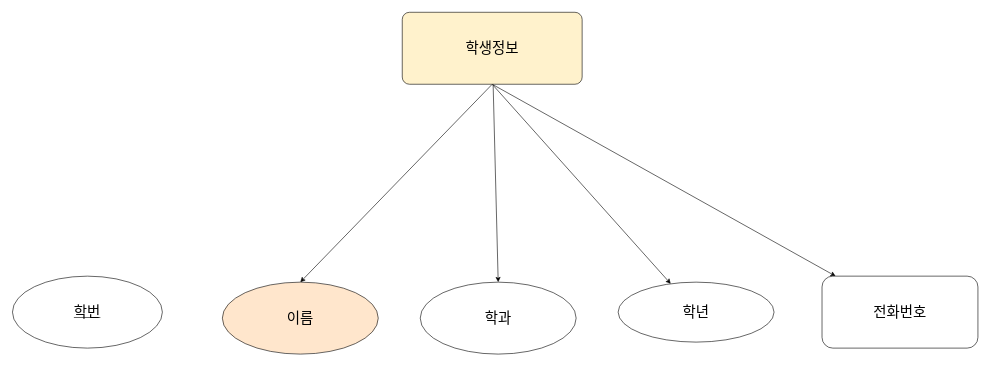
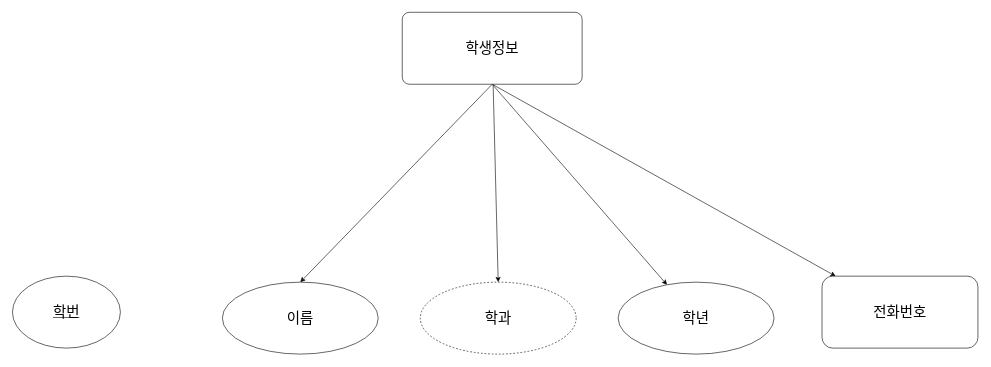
(492, 48) -> (492, 48)
(87, 312) -> (66, 312)
(696, 312) -> (696, 318)
(300, 318) -> (300, 318)
(498, 318) -> (498, 318)
